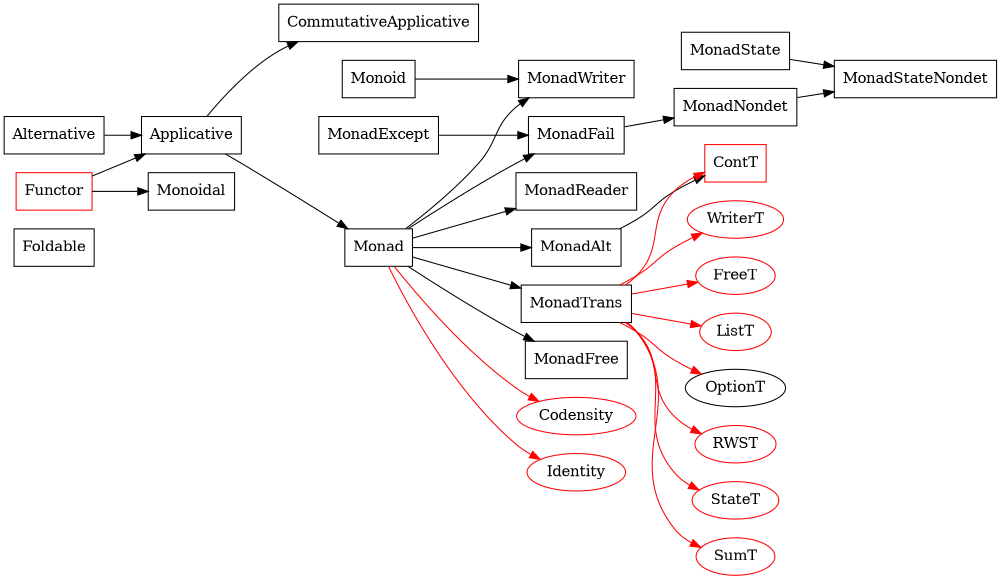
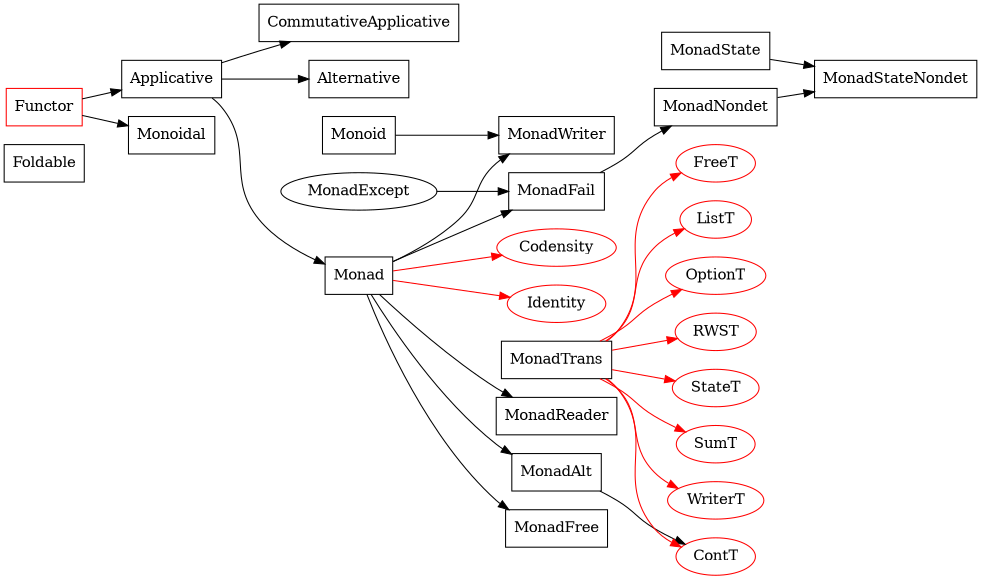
(118, 135) -> (260, 79)
(379, 135) -> (359, 191)
(735, 163) -> (716, 557)
(462, 271) -> none
(735, 388) -> (716, 276)
